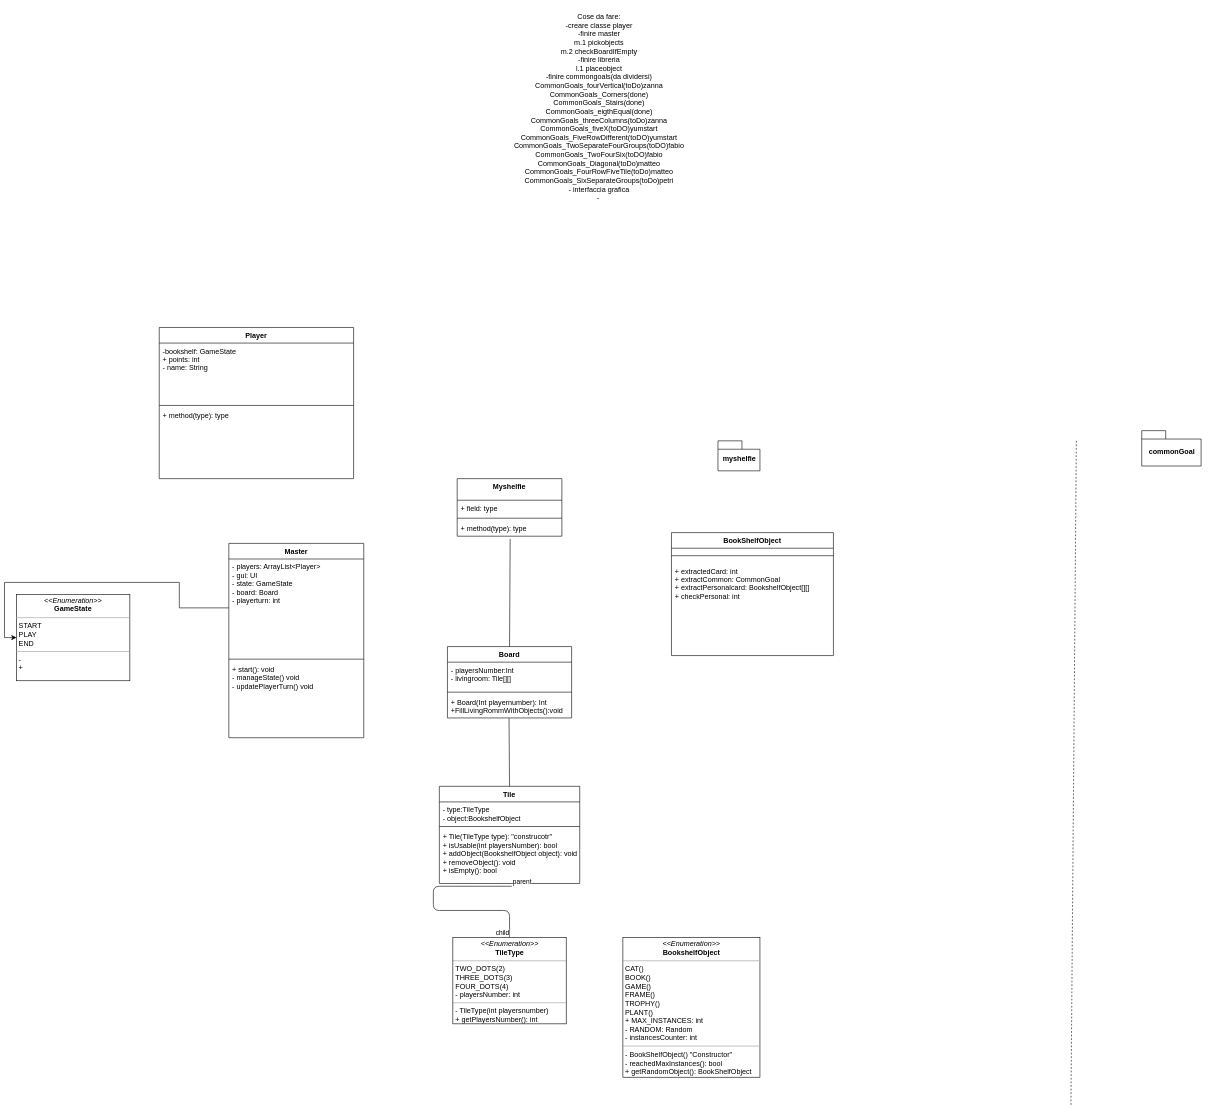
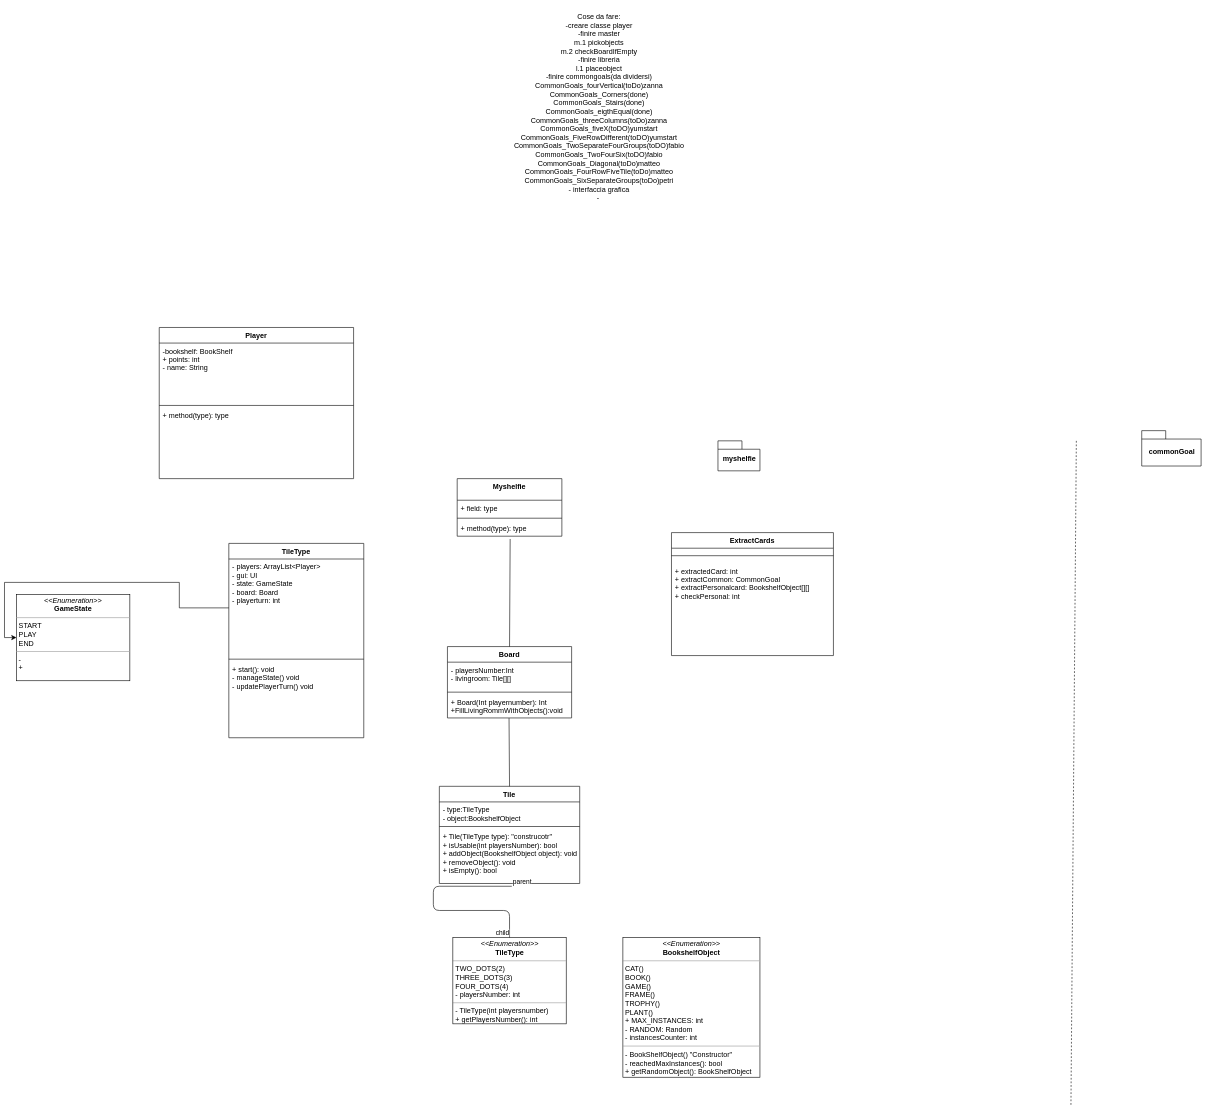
(202, 351) -> (201, 351)
(752, 541) -> (752, 541)
(296, 551) -> (296, 551)
